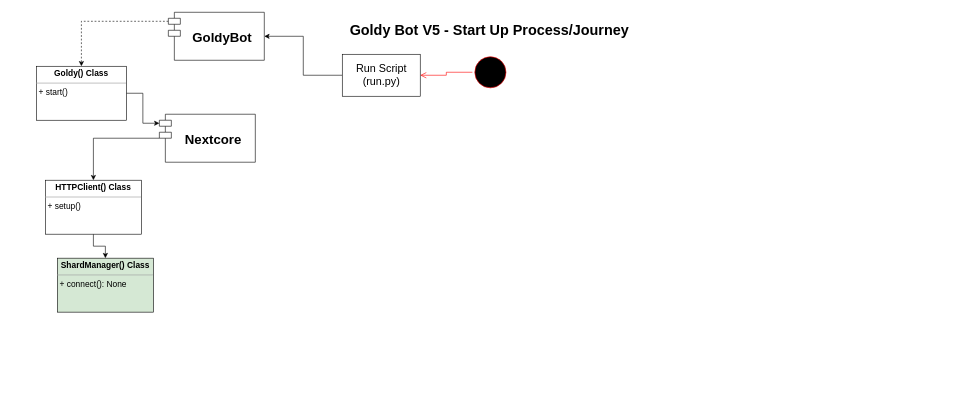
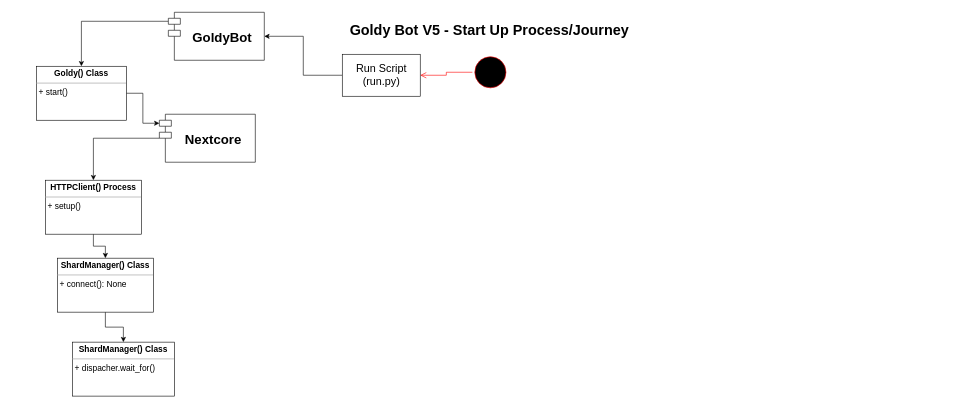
(104, 21) -> (104, 21)
(78, 189) -> (83, 189)
(105, 285) -> (105, 285)
none -> (105, 320)
none -> (123, 369)
